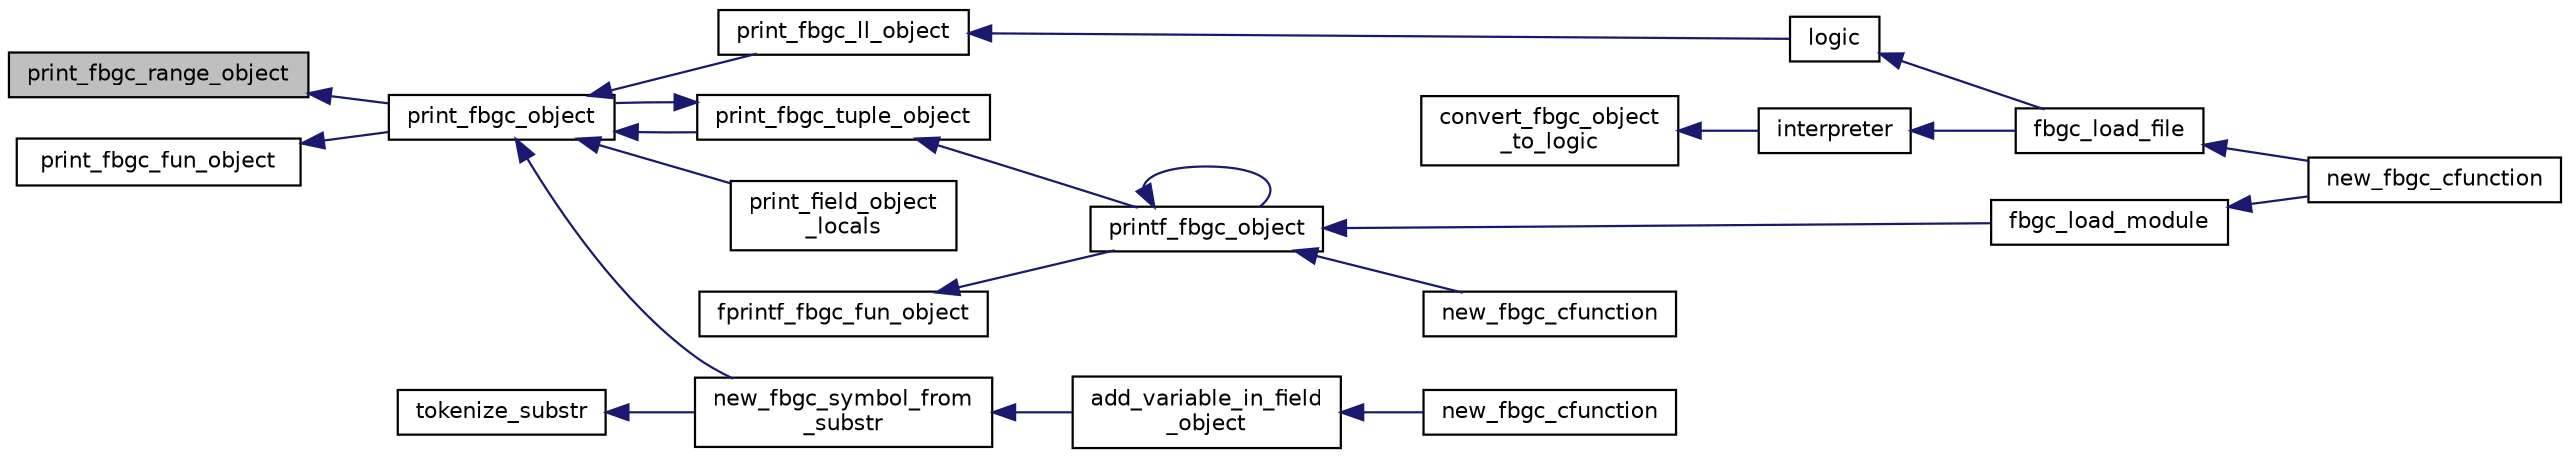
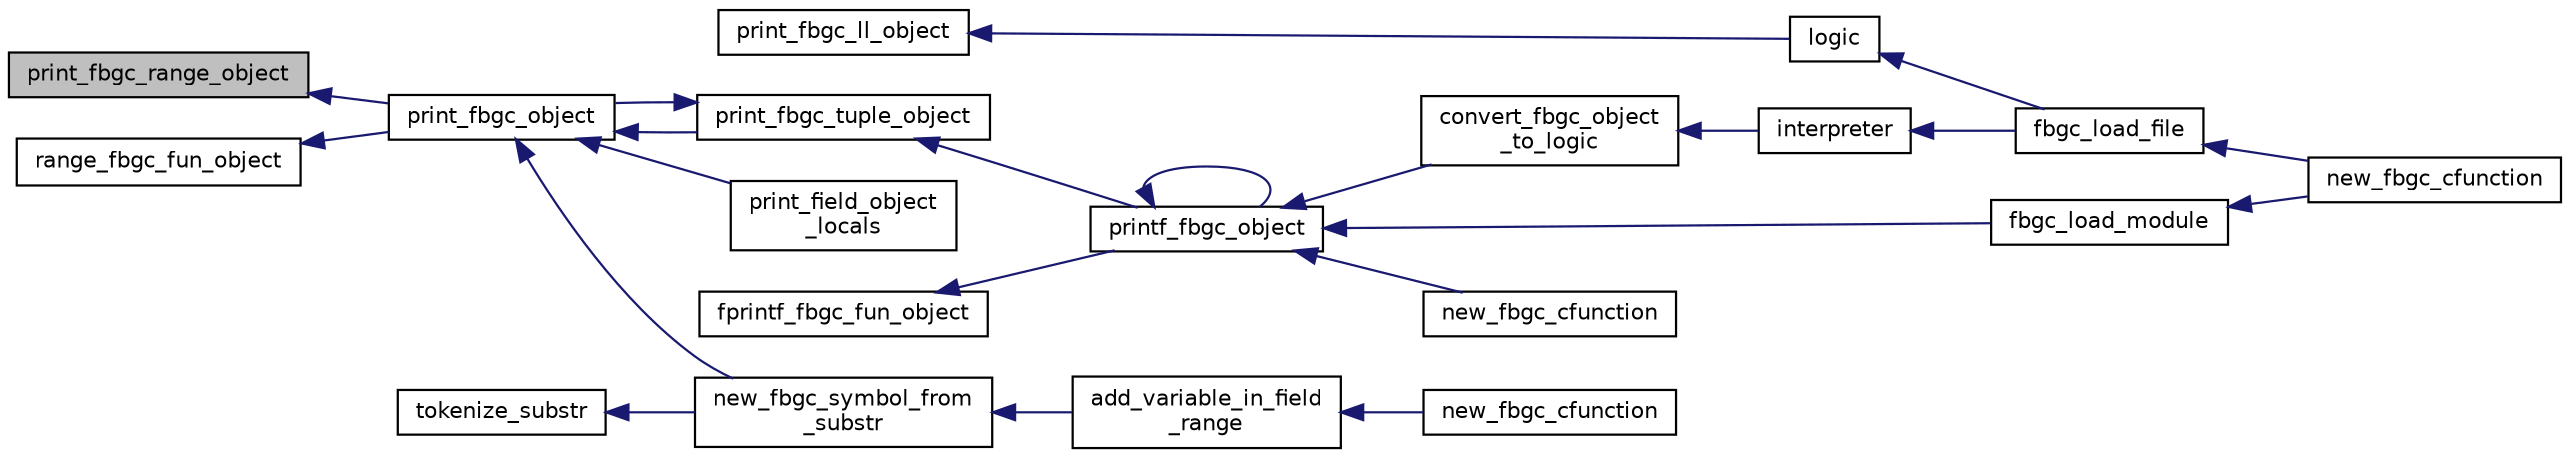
(684, 72) -> none
(159, 162) -> (159, 162)
none -> (1368, 183)
(1207, 412) -> (1207, 412)
